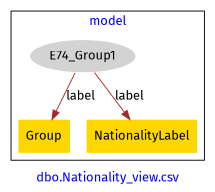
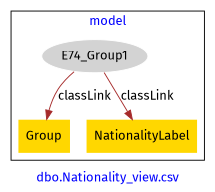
(81, 96) -> (85, 96)
(129, 96) -> (147, 96)
